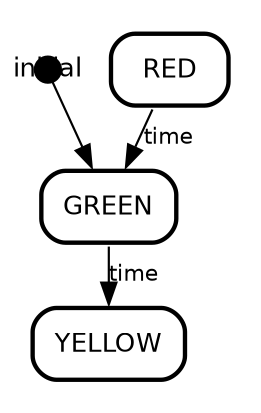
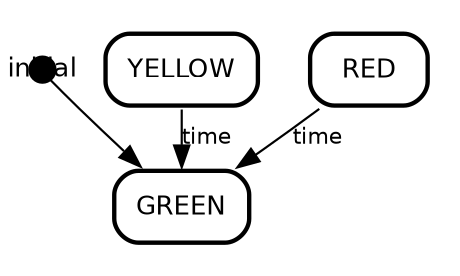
(109, 264) -> (182, 127)
